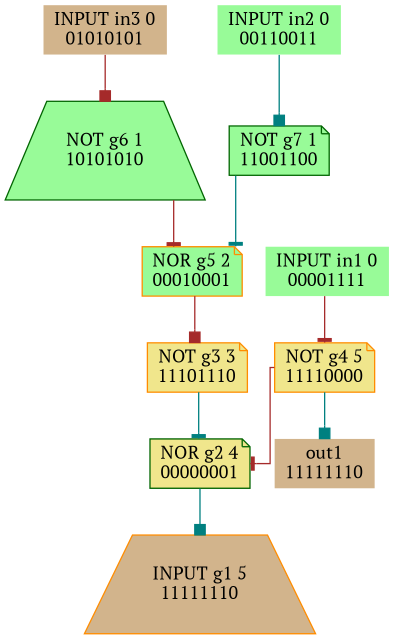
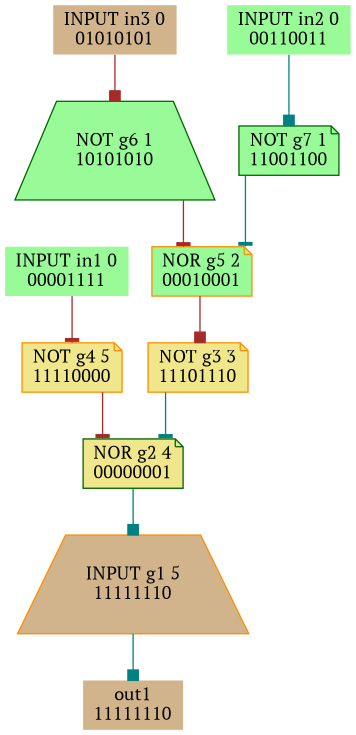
(325, 409) -> (133, 651)
